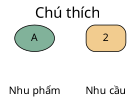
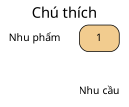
(35, 38) -> none
(106, 38) -> (99, 38)
